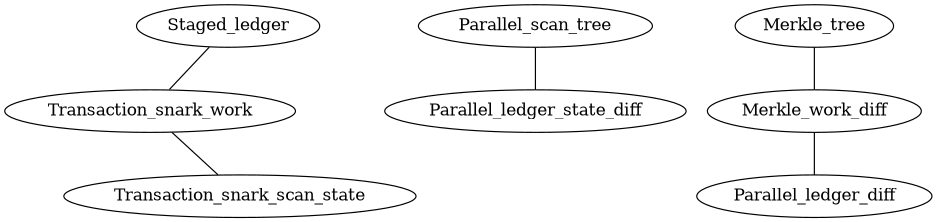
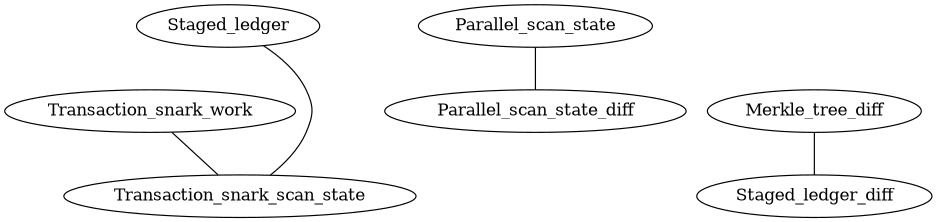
(535, 26) -> (535, 26)
(814, 26) -> none
(189, 68) -> (312, 108)
(535, 111) -> (535, 111)
(814, 111) -> (814, 111)
(814, 196) -> (814, 196)
